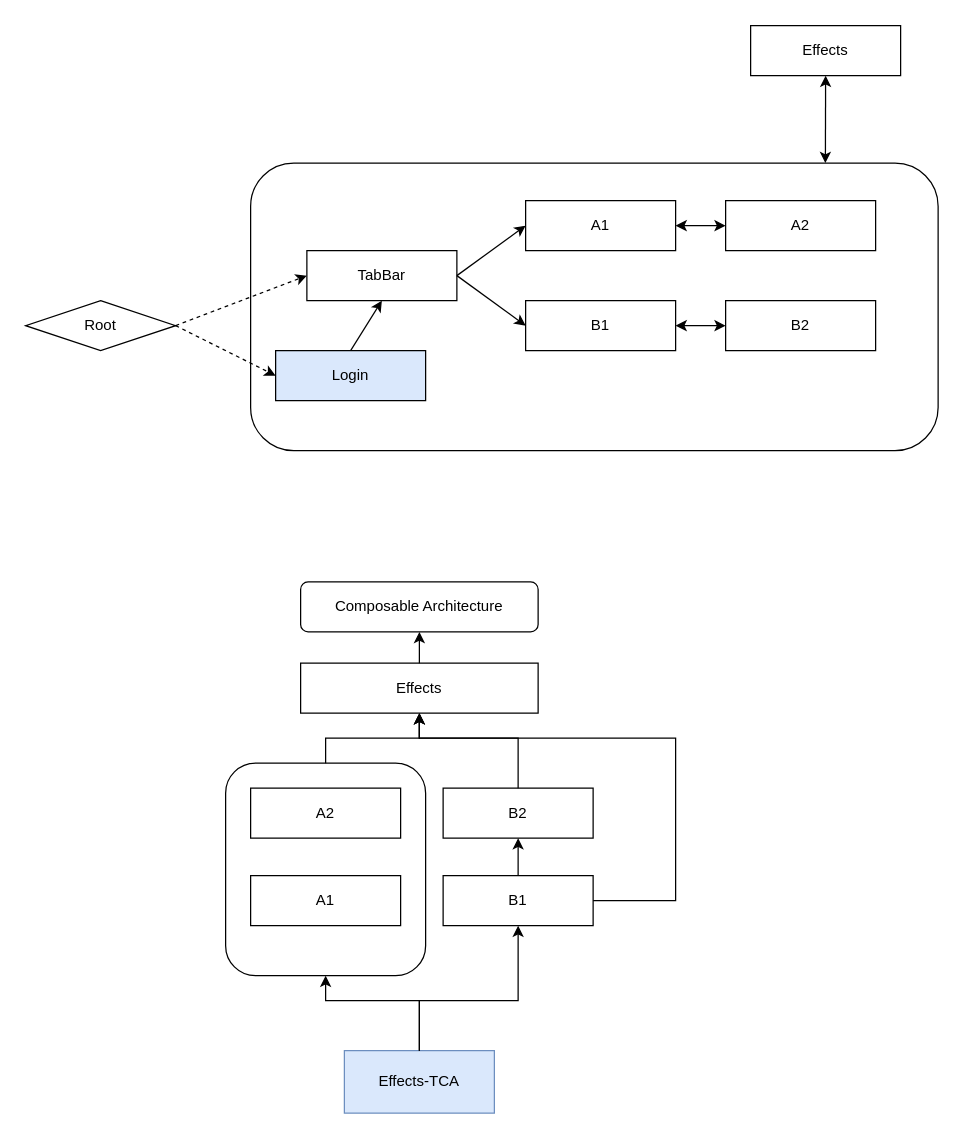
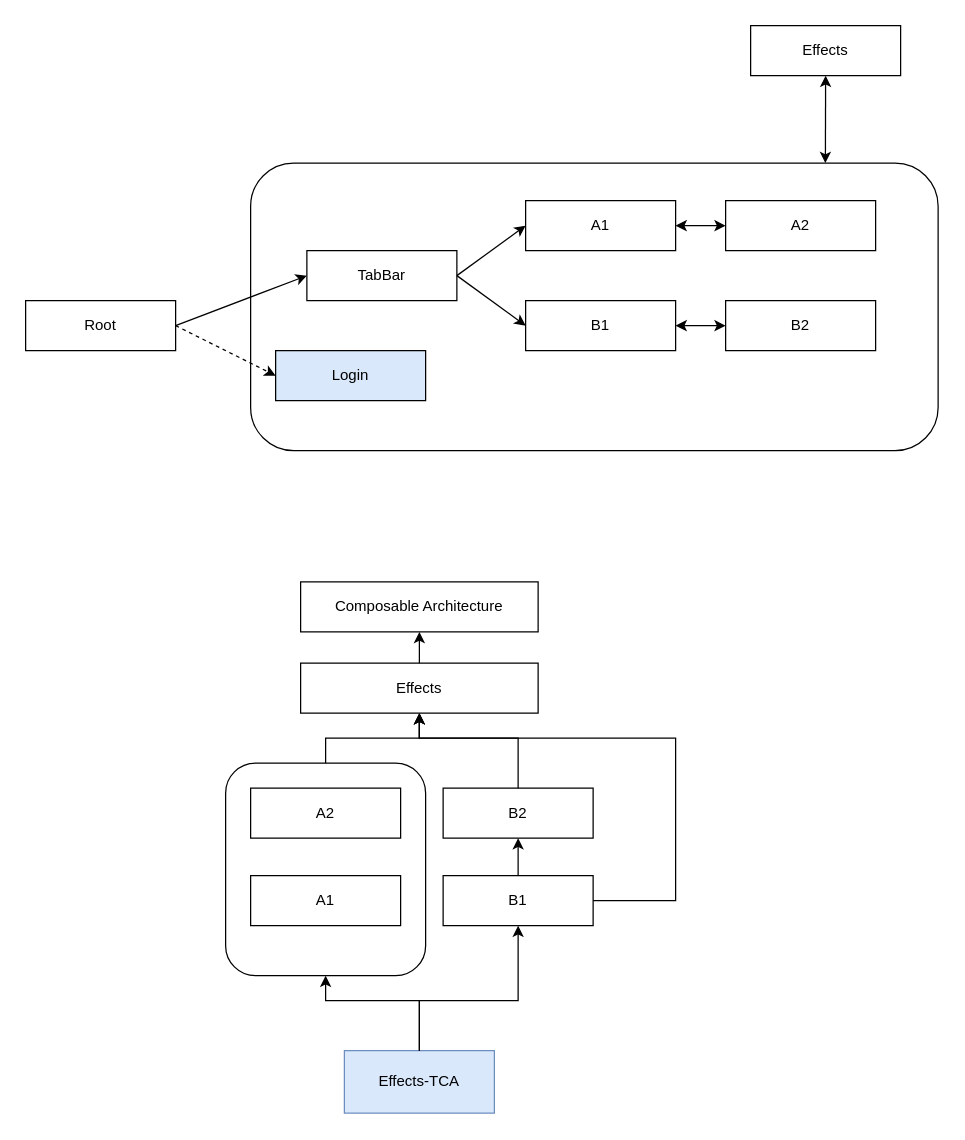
(238, 302) -> (238, 302)
(101, 326) -> (101, 326)
(364, 329) -> none
(419, 607) -> (419, 607)
